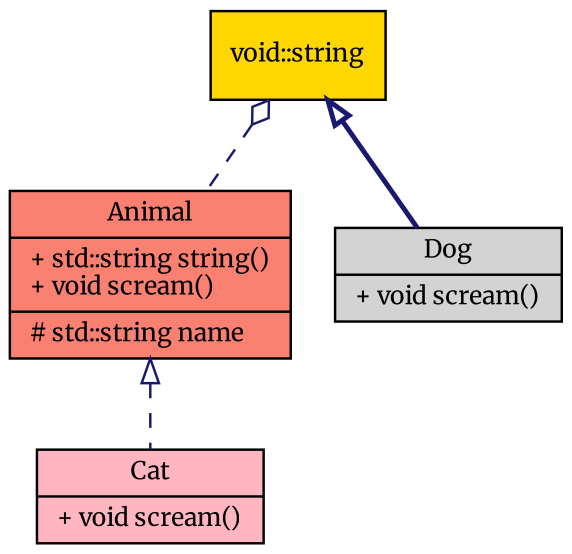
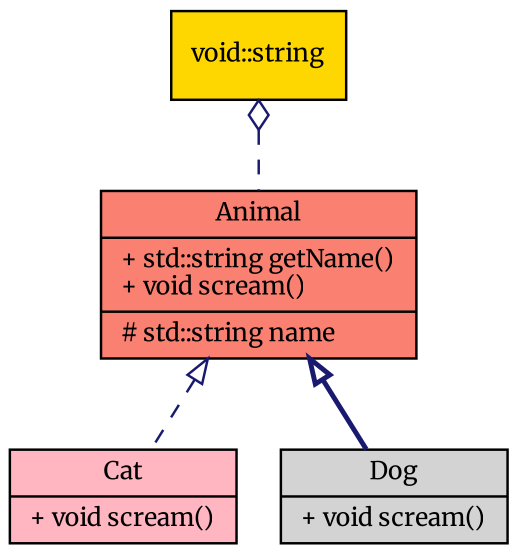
(380, 174) -> (345, 415)
(150, 260) -> (259, 260)
